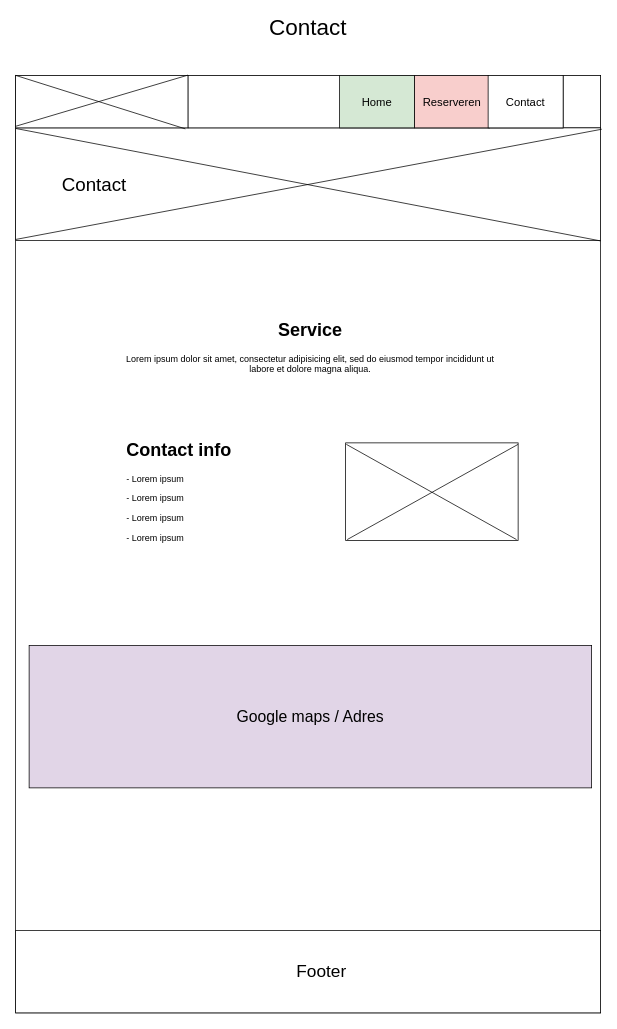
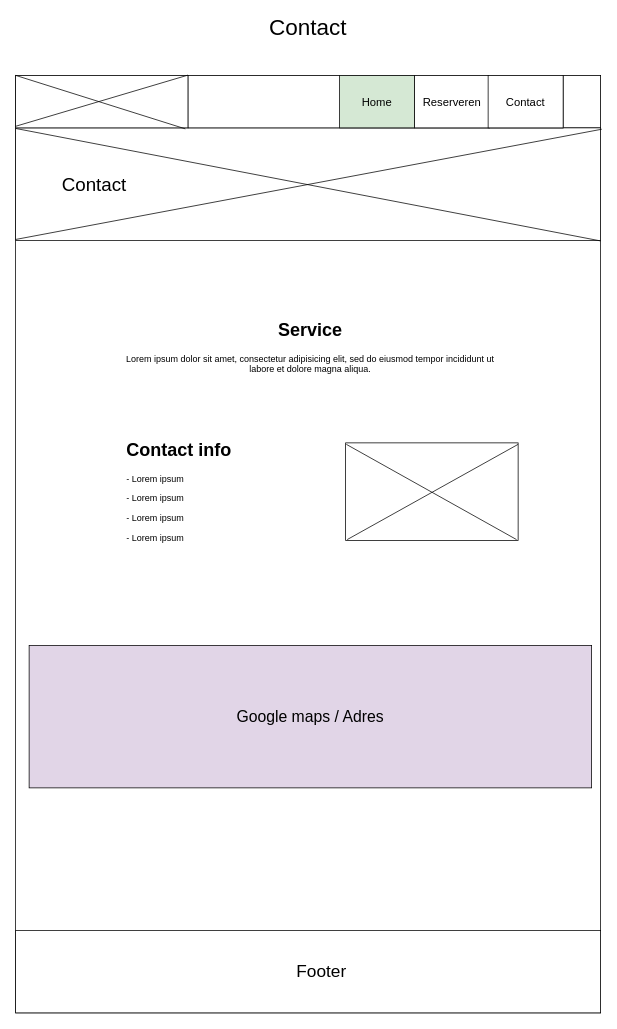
(452, 102) -> (452, 102)
